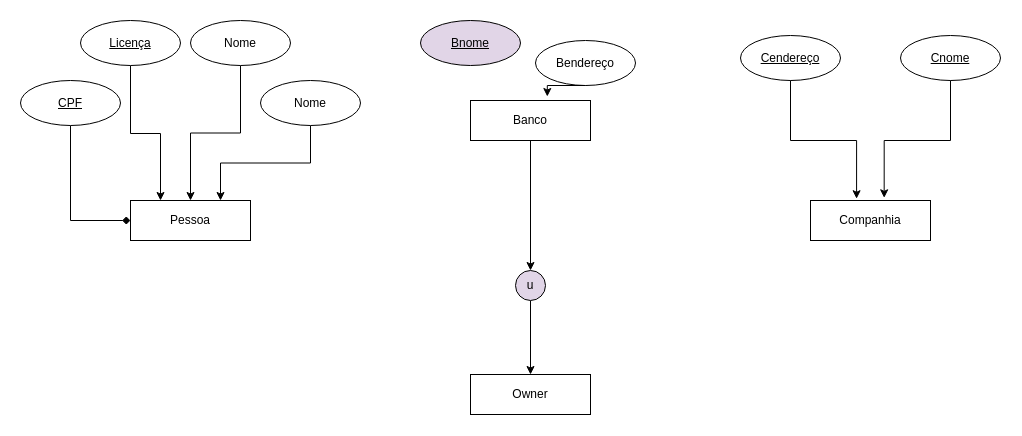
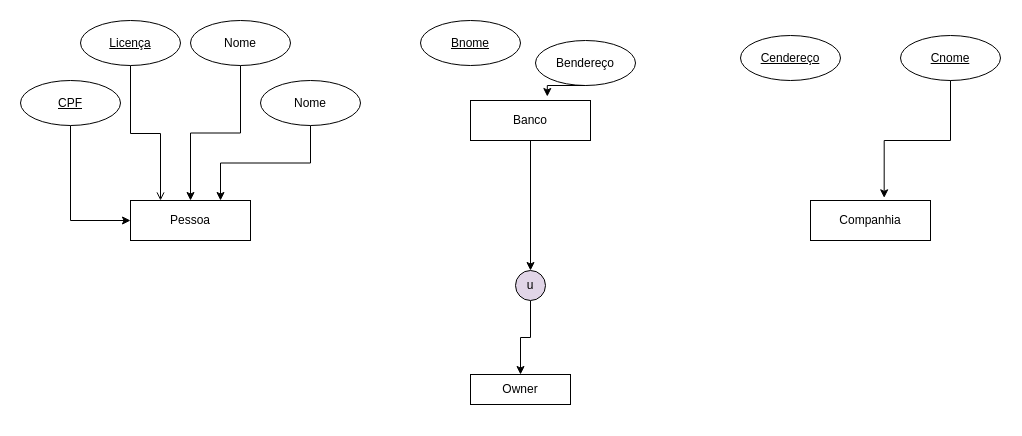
(471, 43) -> (471, 43)
(819, 141) -> none
(161, 192) -> (161, 194)
(122, 221) -> (122, 221)
(531, 395) -> (521, 390)
